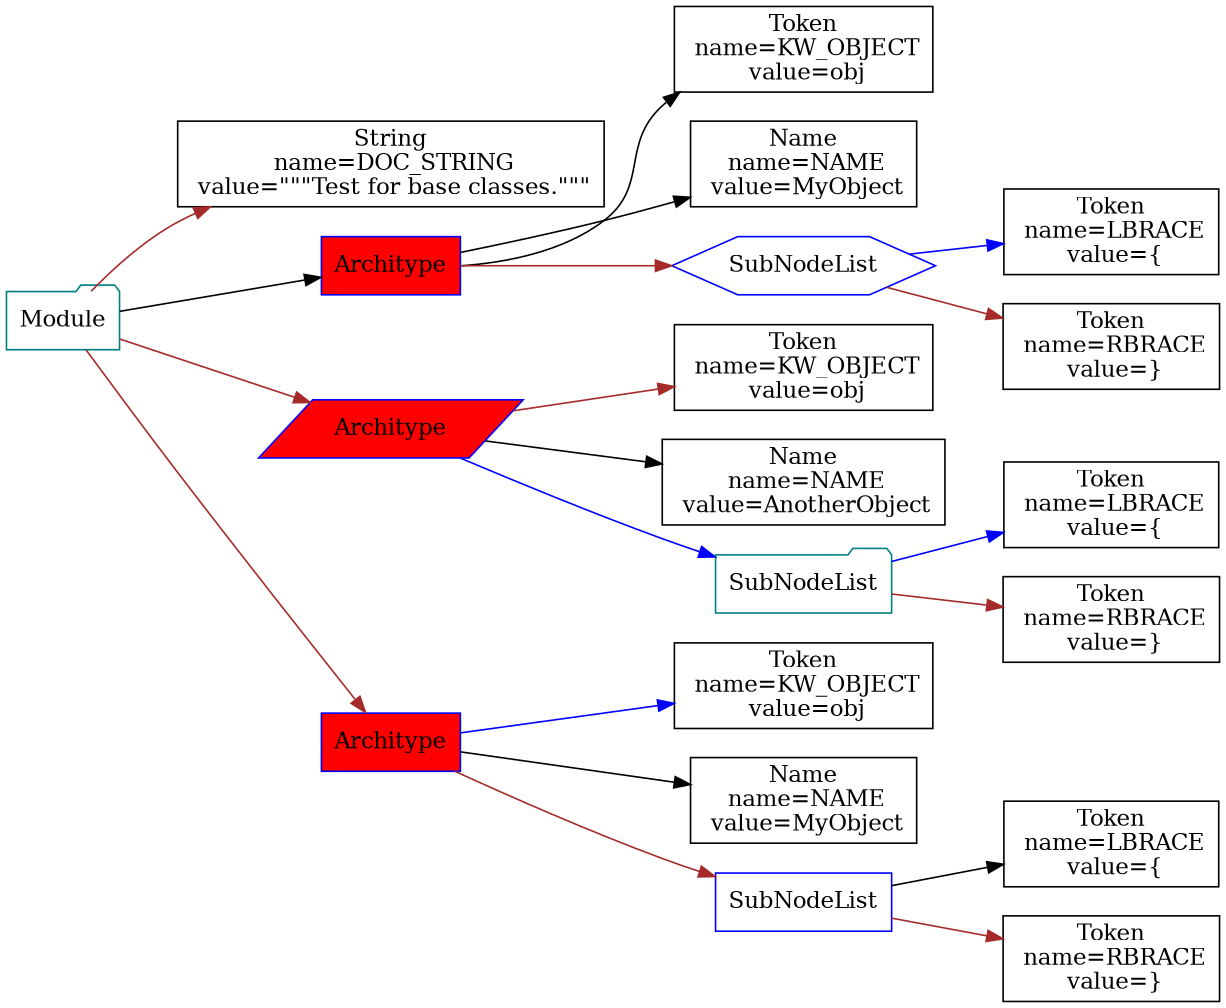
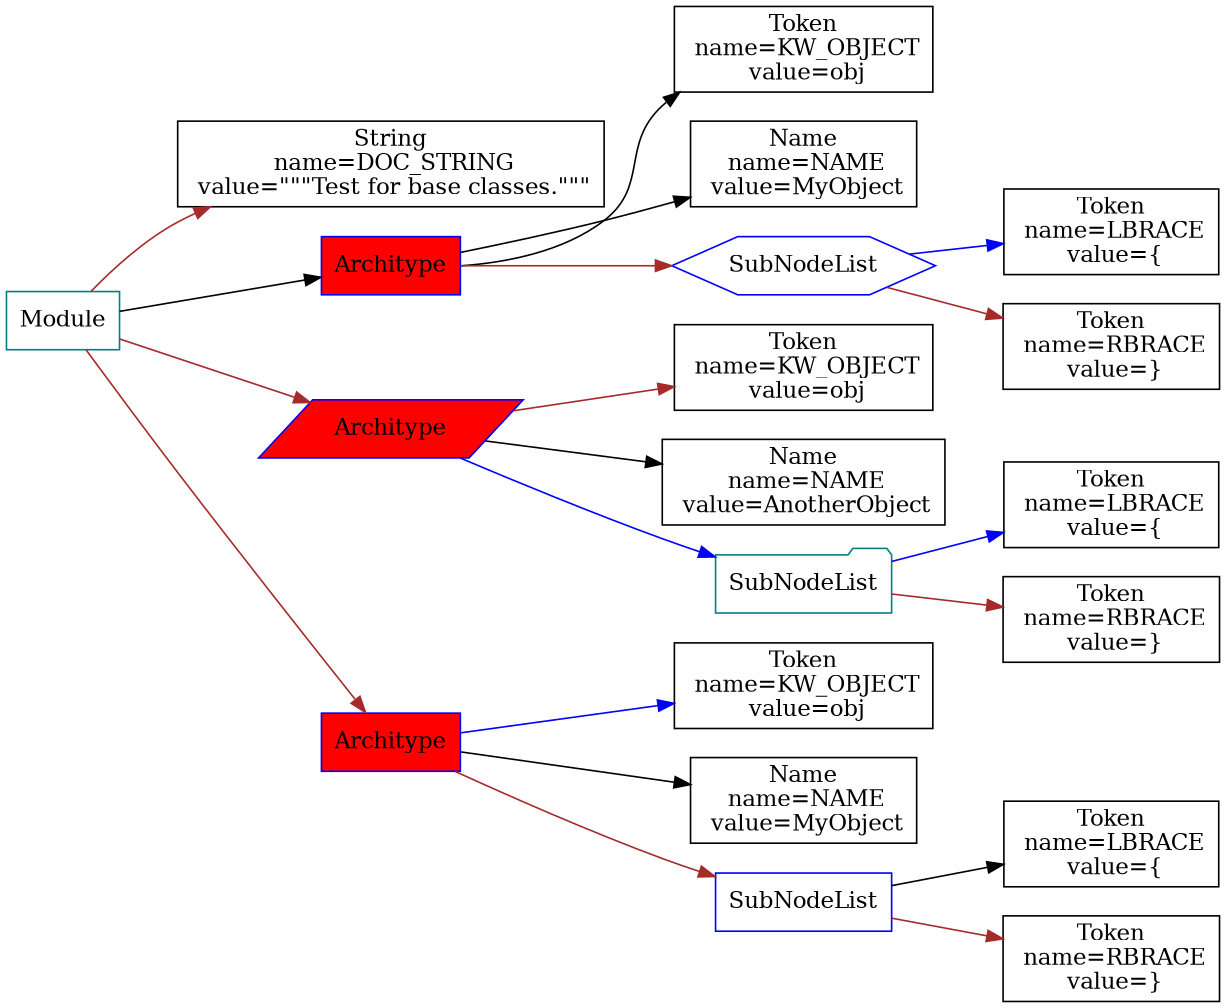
(63, 321) -> (63, 321)
